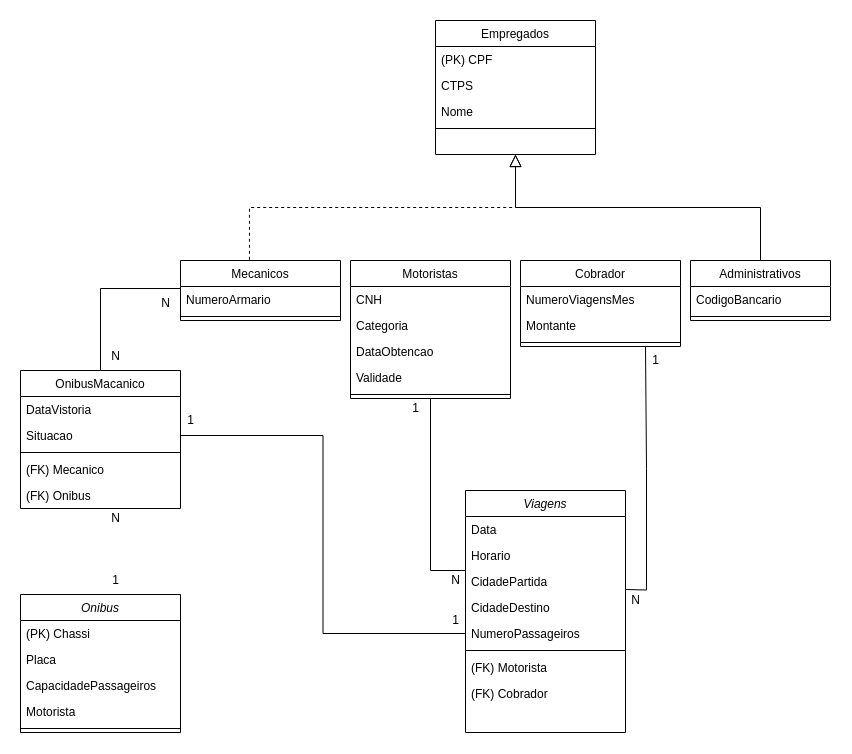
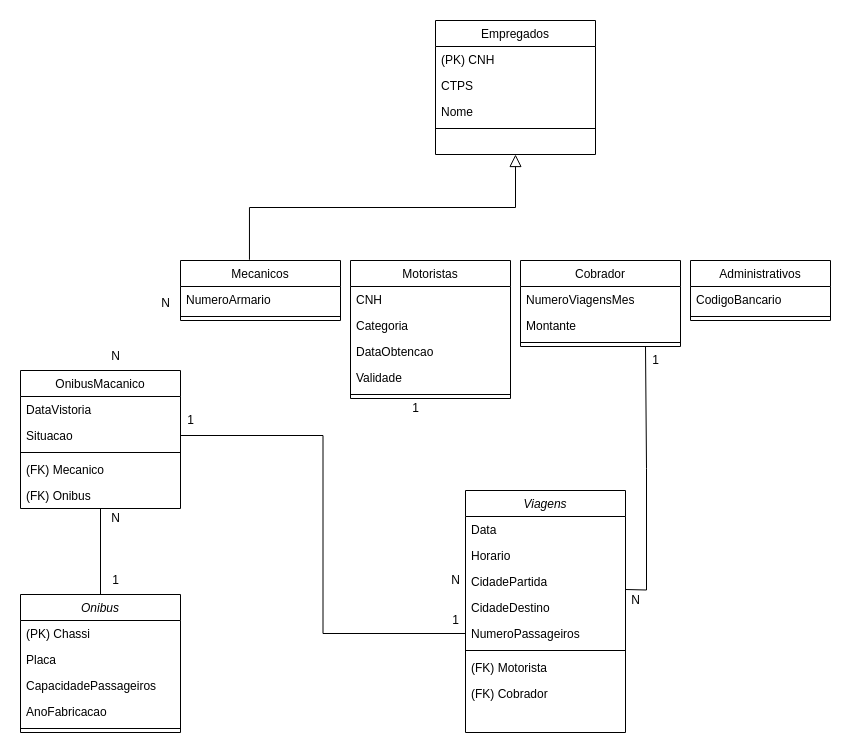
(466, 60) -> (466, 60)
(356, 208) -> (356, 208)
(665, 208) -> none
(101, 291) -> none
(431, 502) -> none
none -> (101, 552)
(55, 712) -> (68, 712)
